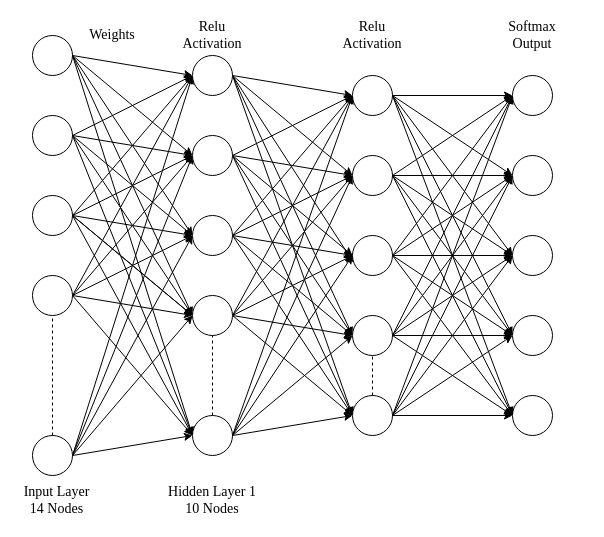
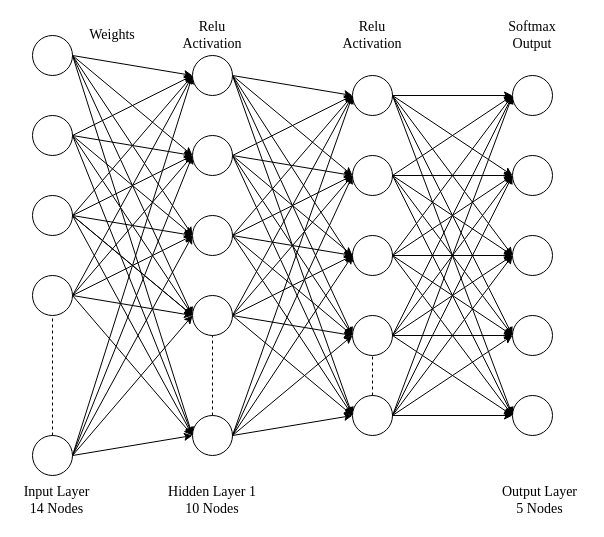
none -> (540, 501)
